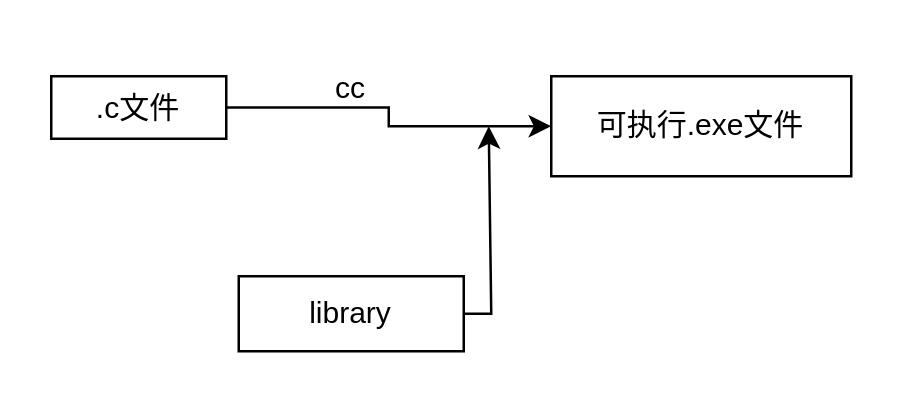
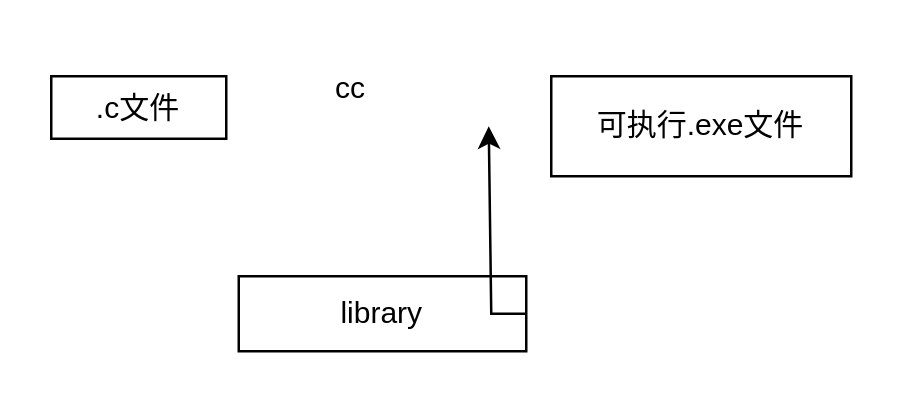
(389, 109) -> none
(351, 314) -> (383, 314)
